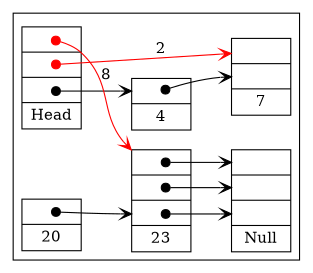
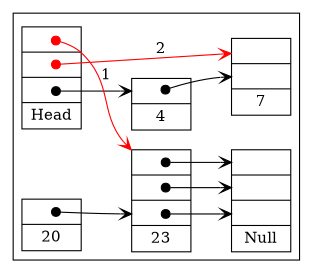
(106, 75) -> (106, 75)
